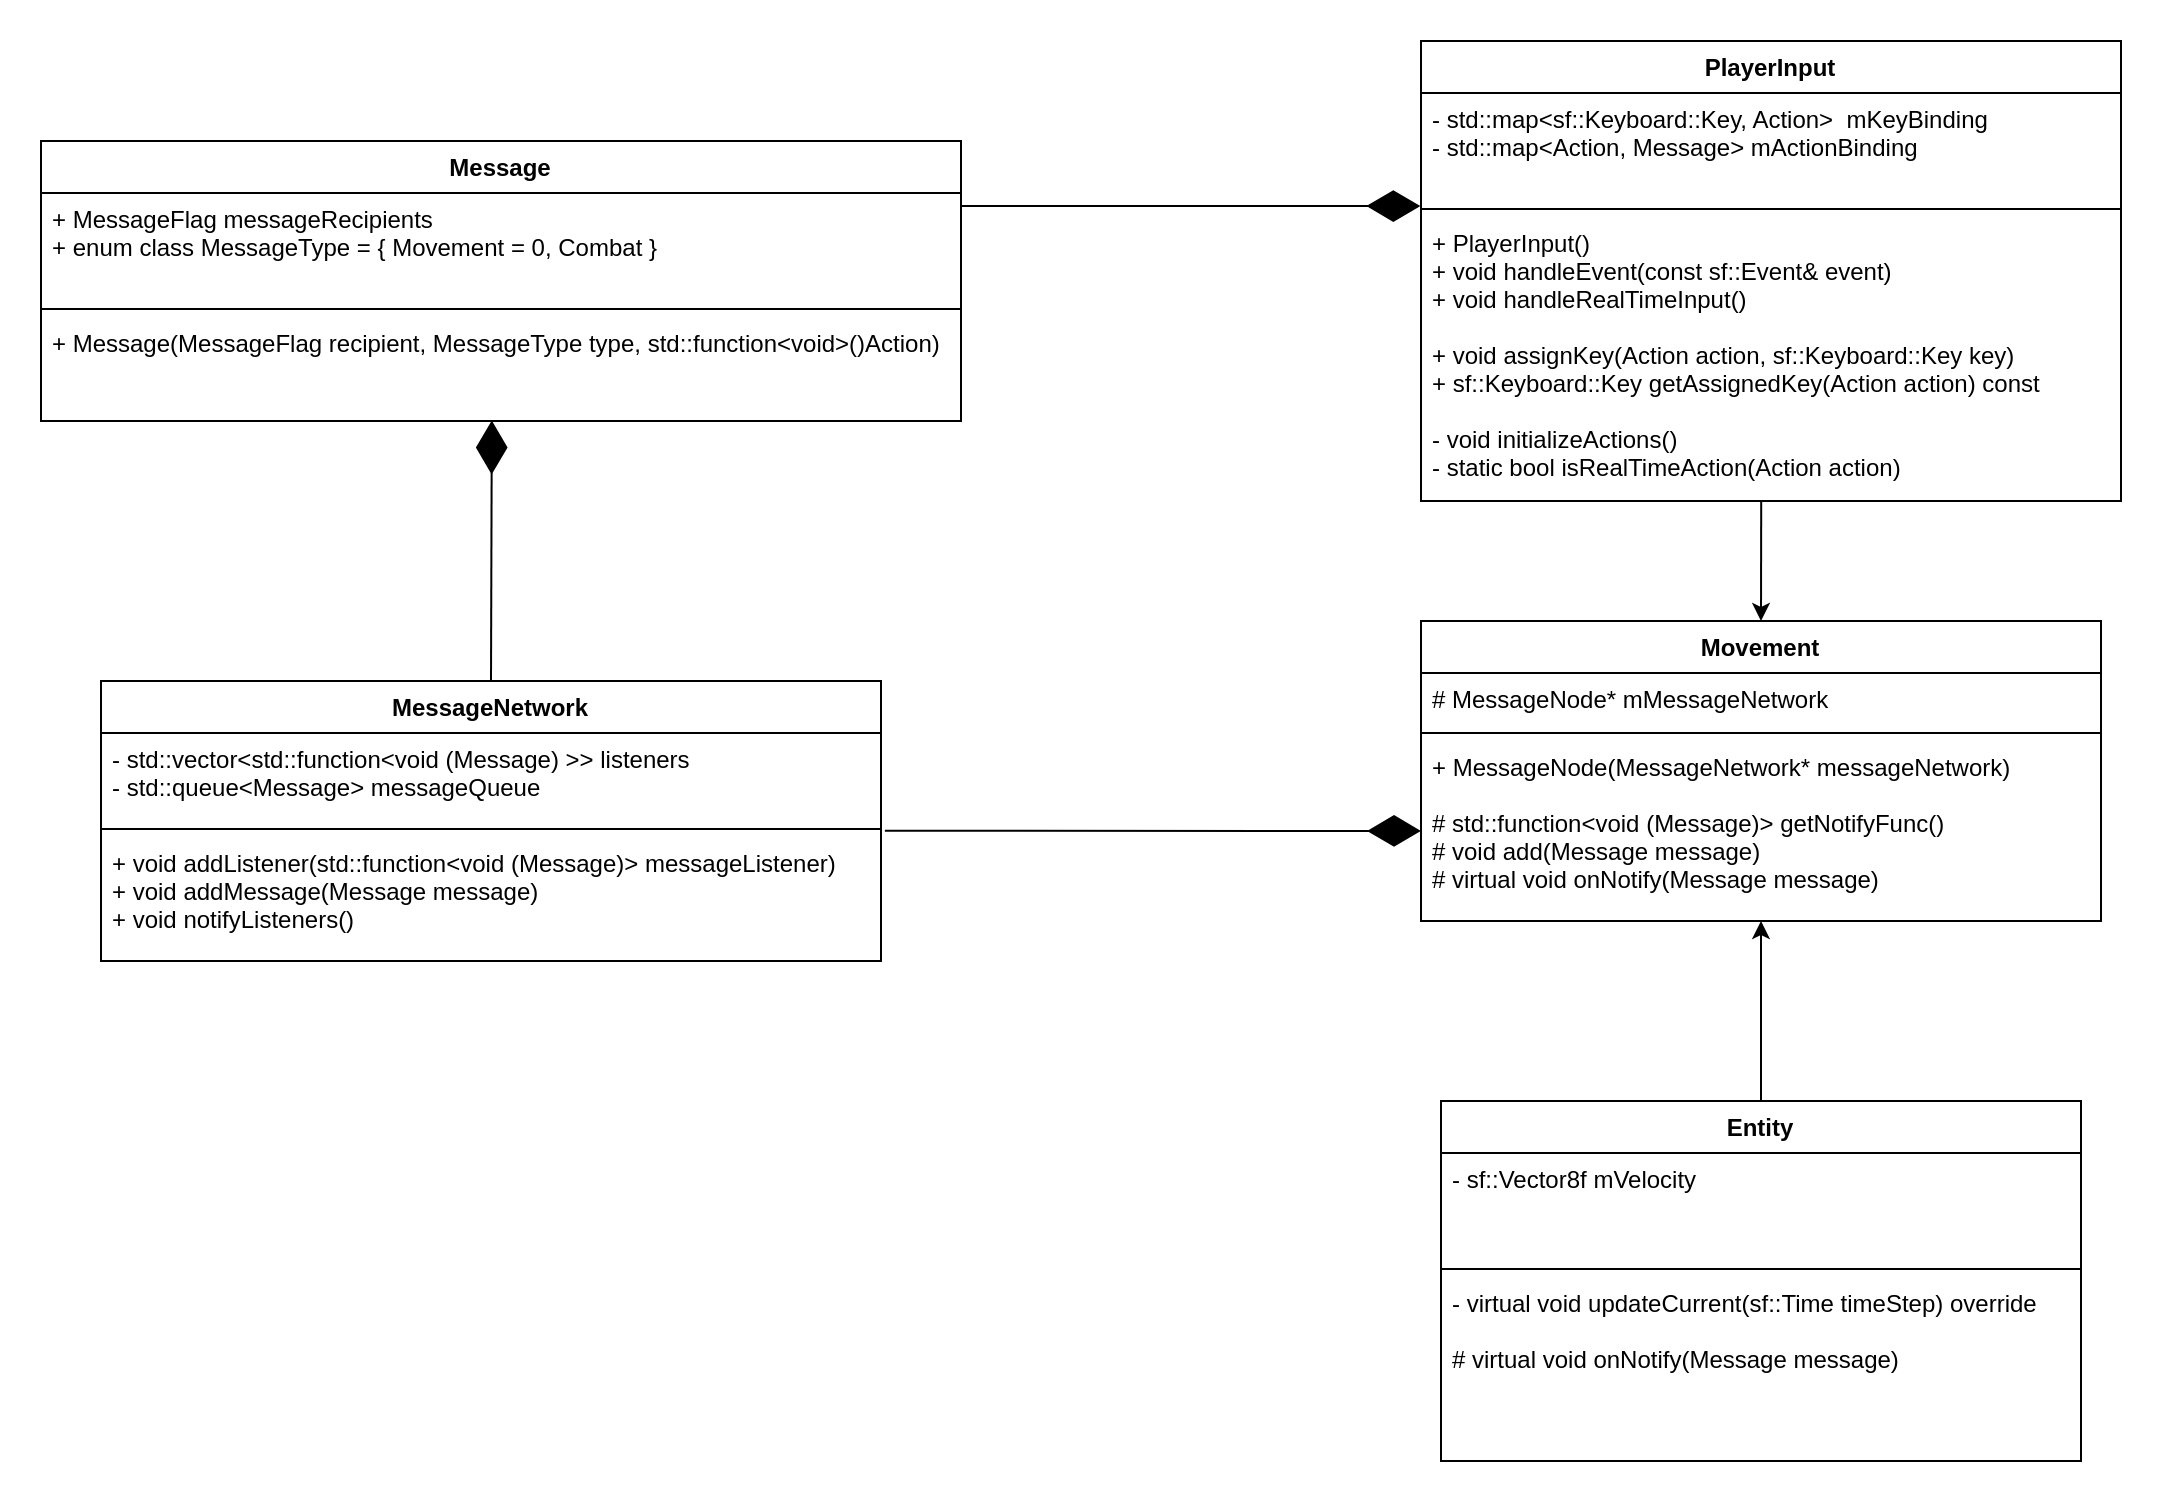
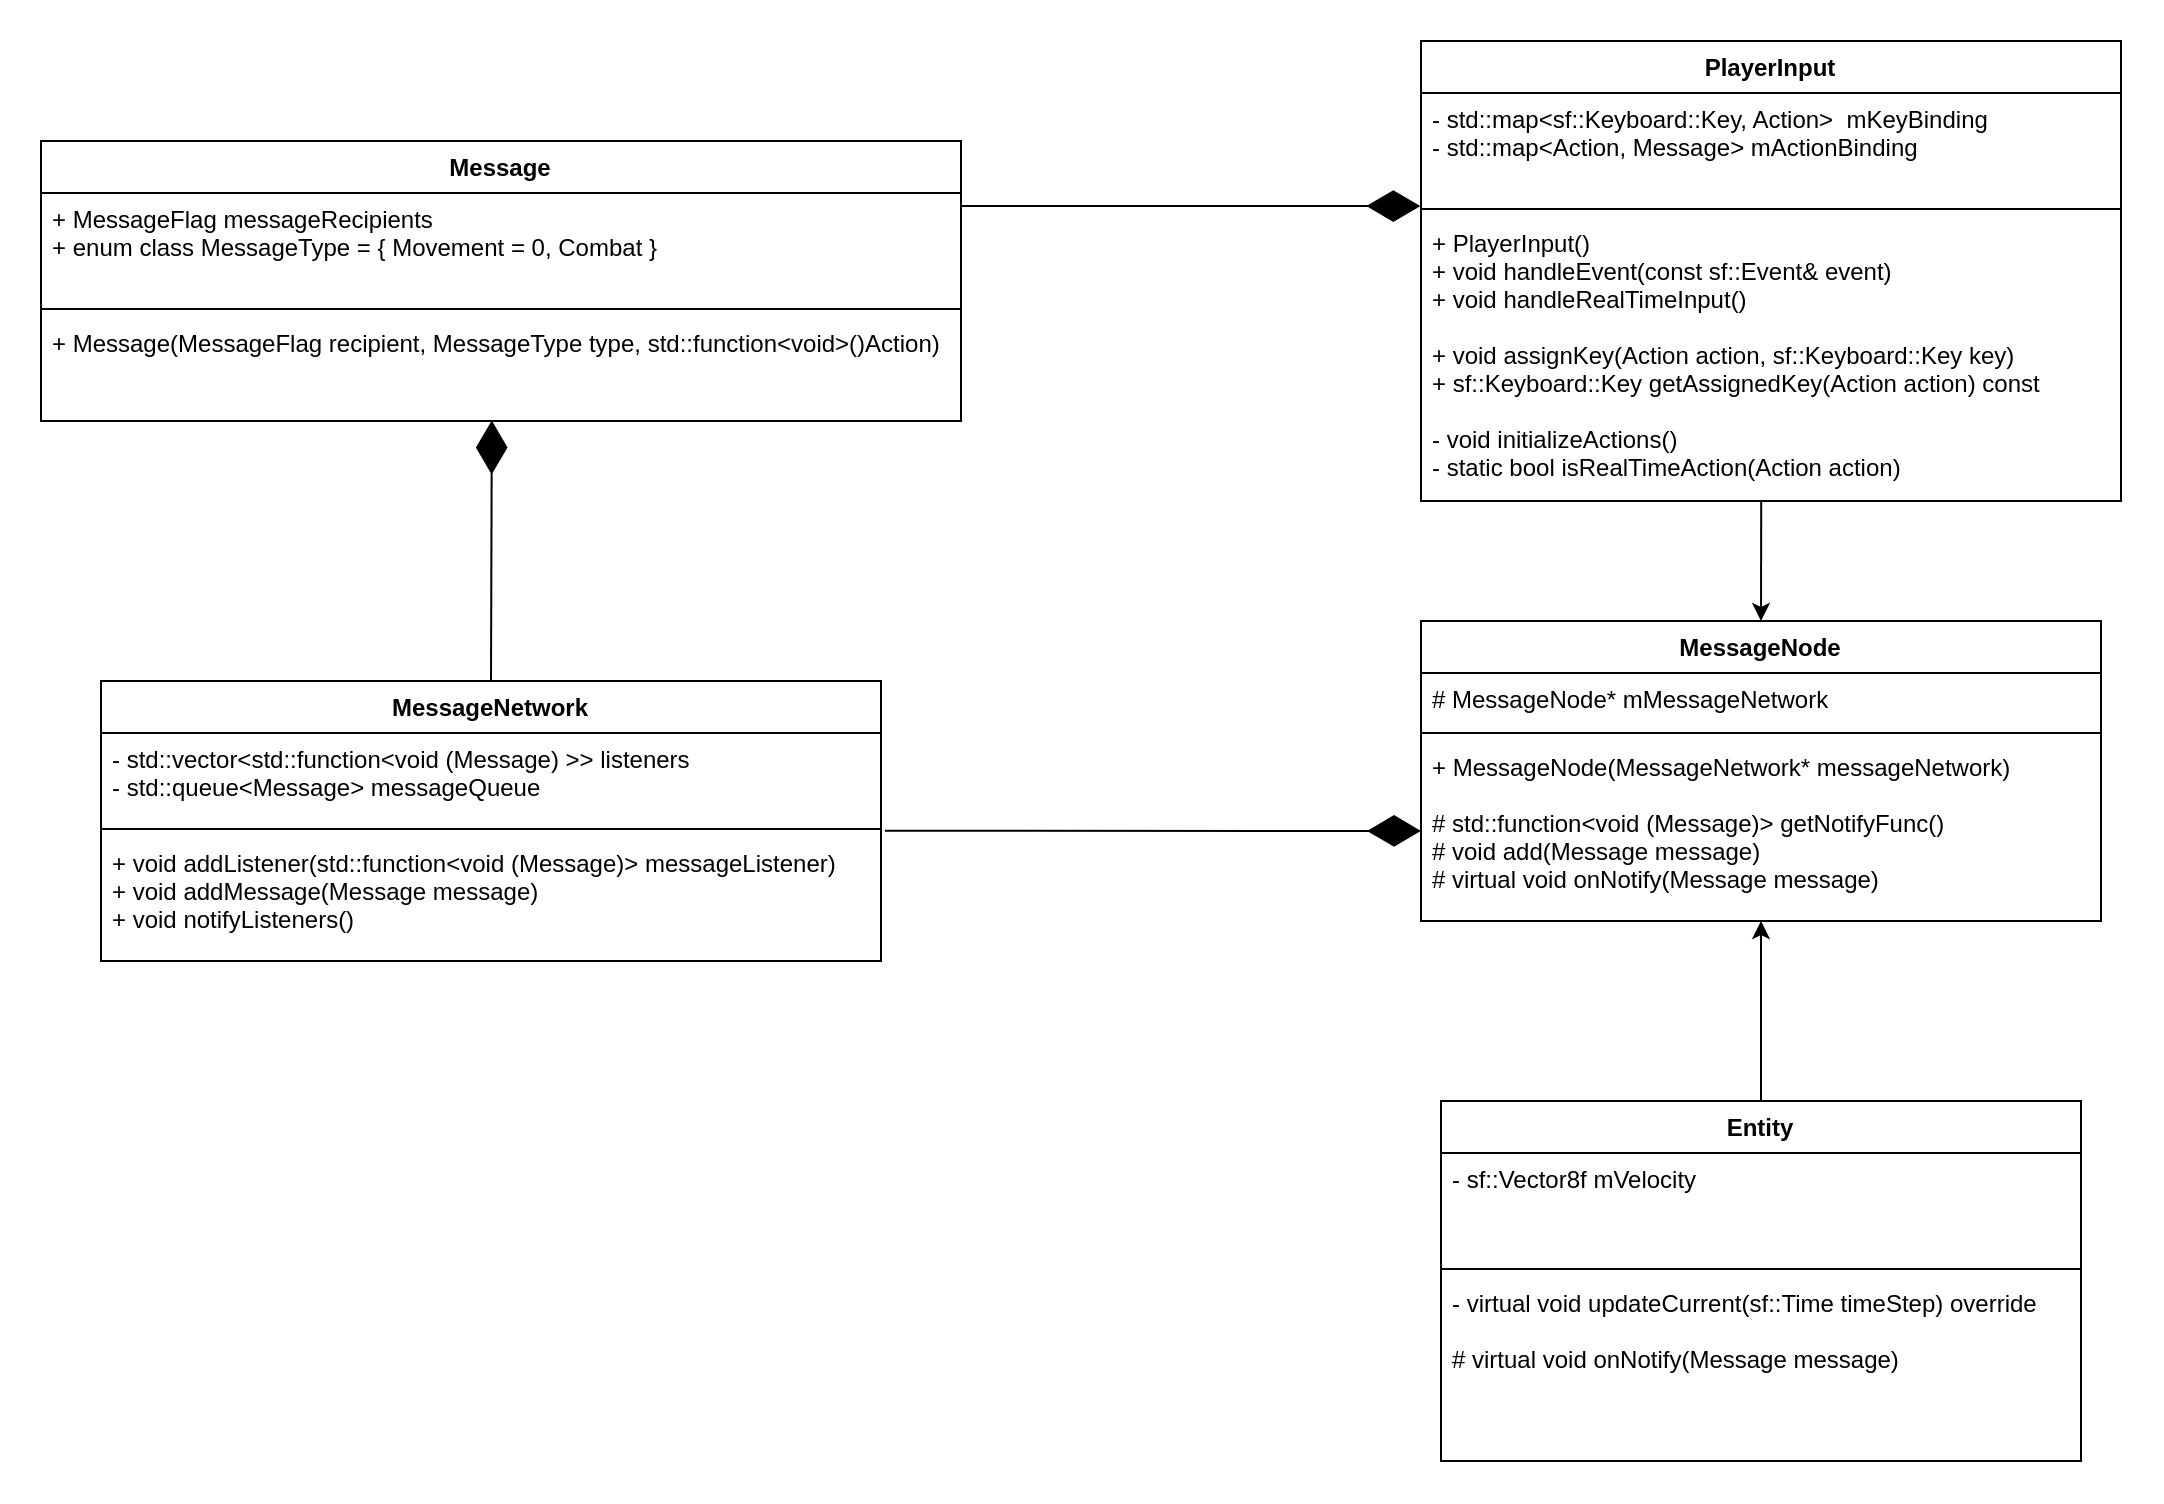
(1760, 648) -> (1760, 648)
